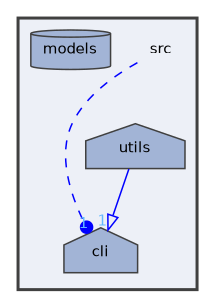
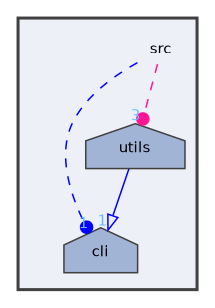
(71, 50) -> none
none -> (151, 89)
